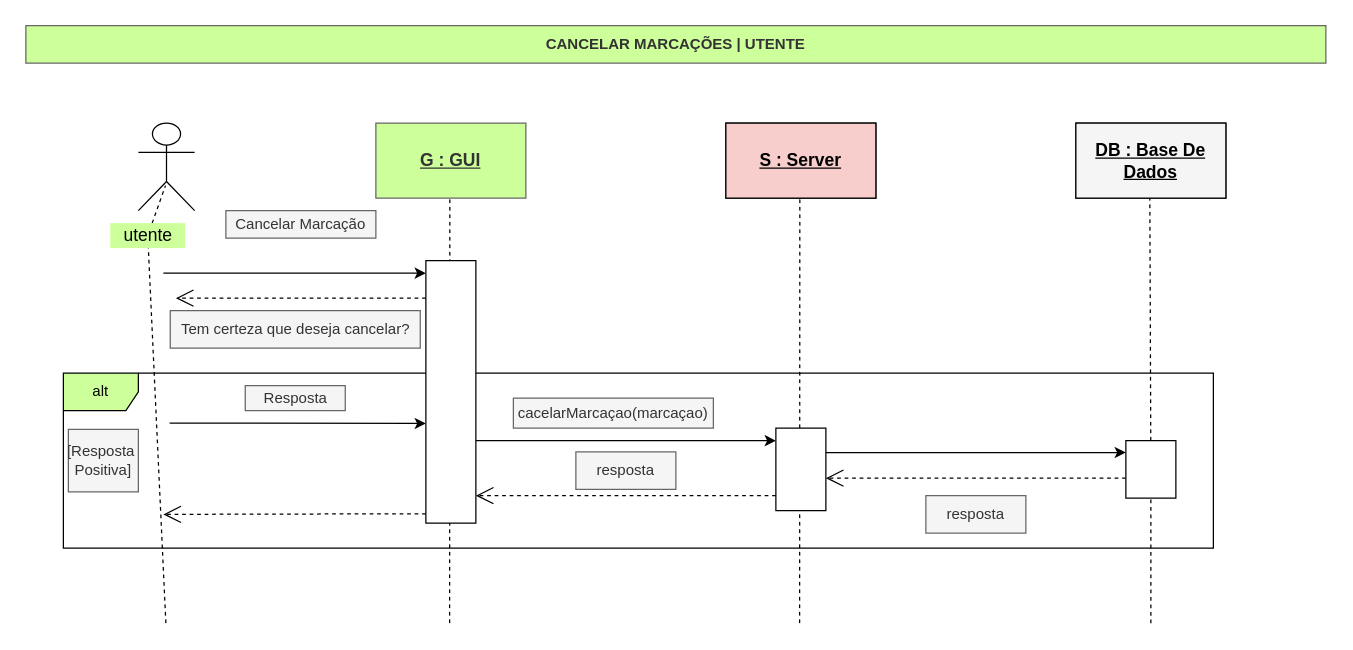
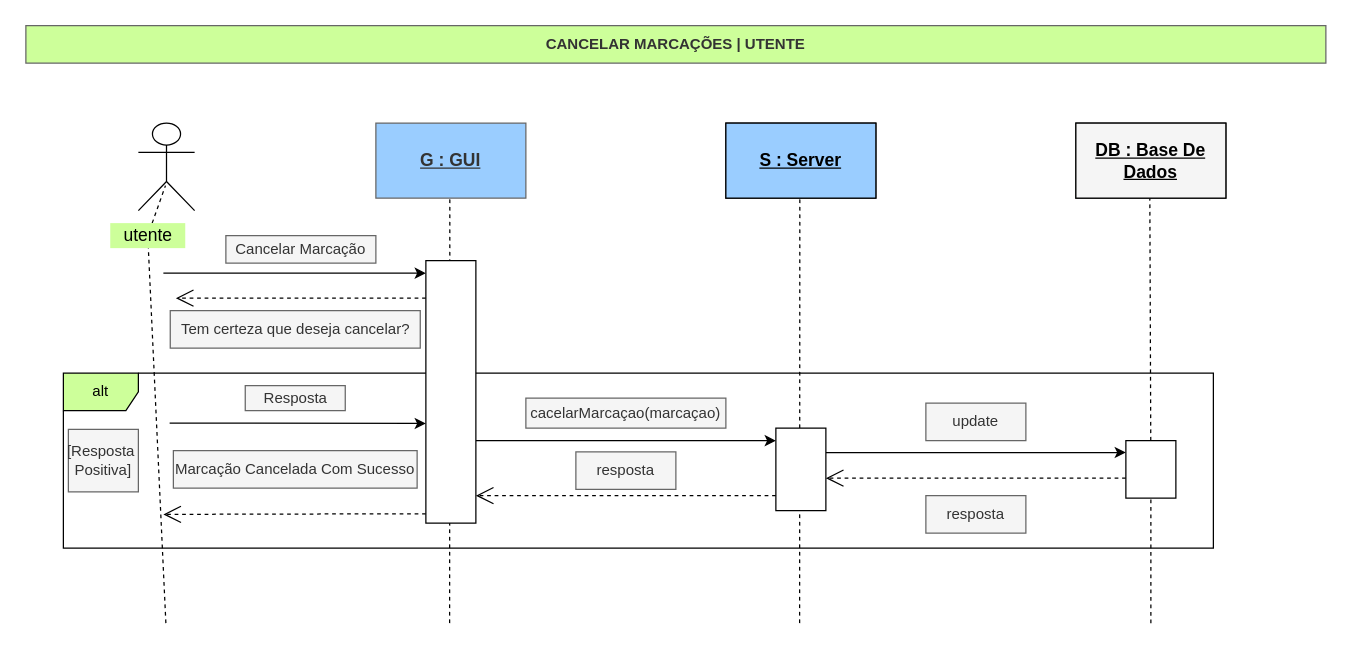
(451, 161) -> (451, 161)
(801, 161) -> (801, 161)
(301, 224) -> (301, 249)
(613, 413) -> (626, 413)
none -> (976, 422)
none -> (295, 469)
